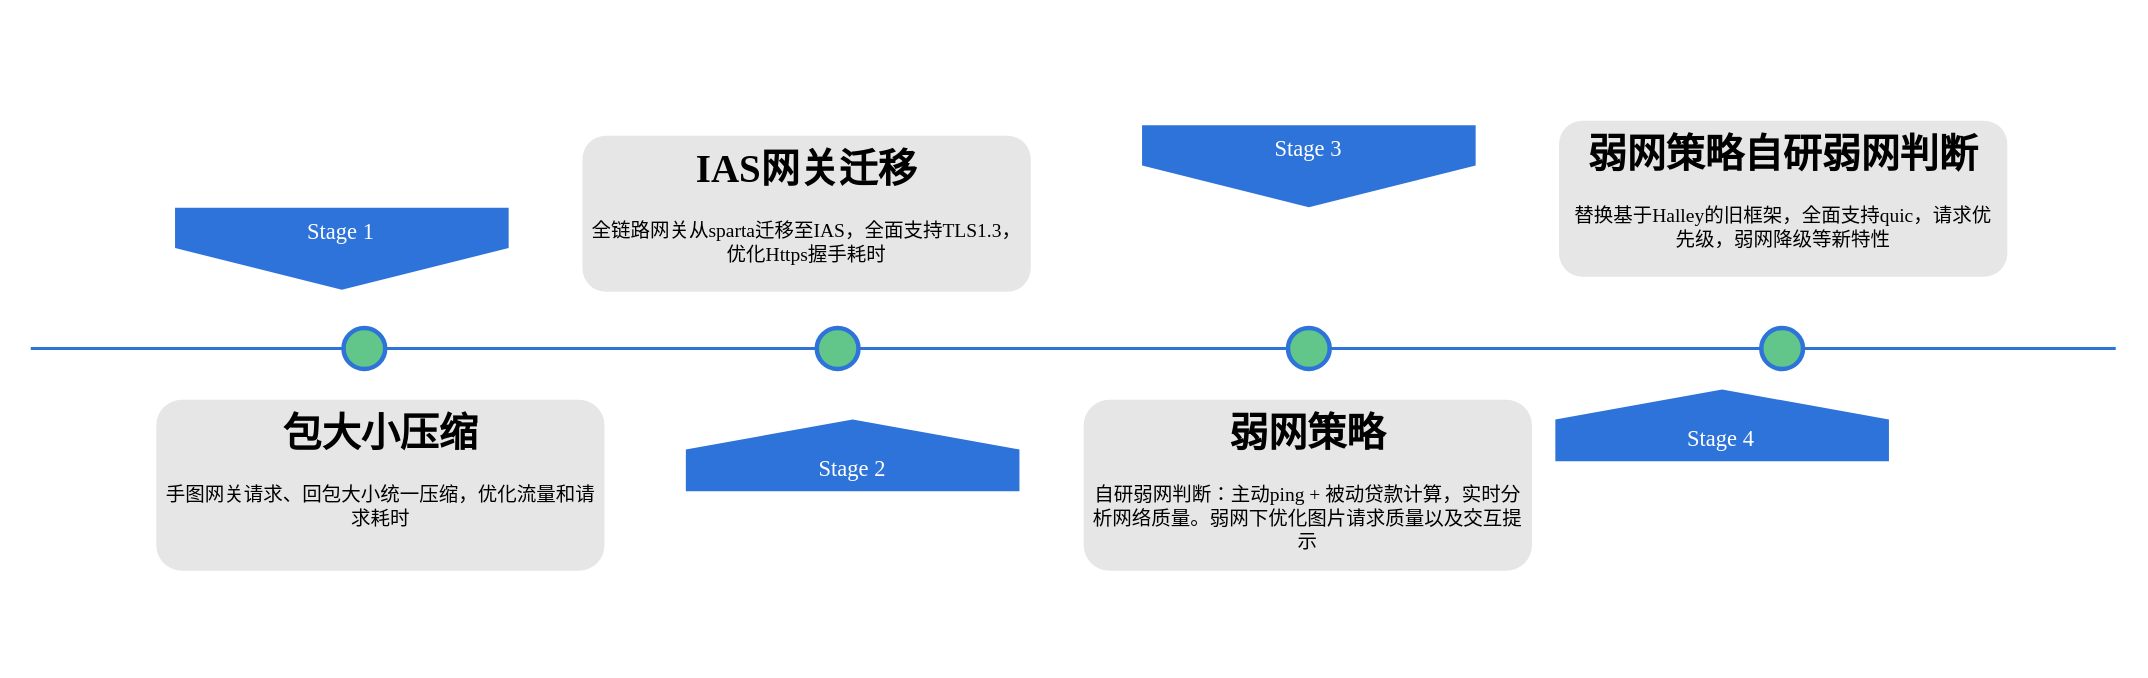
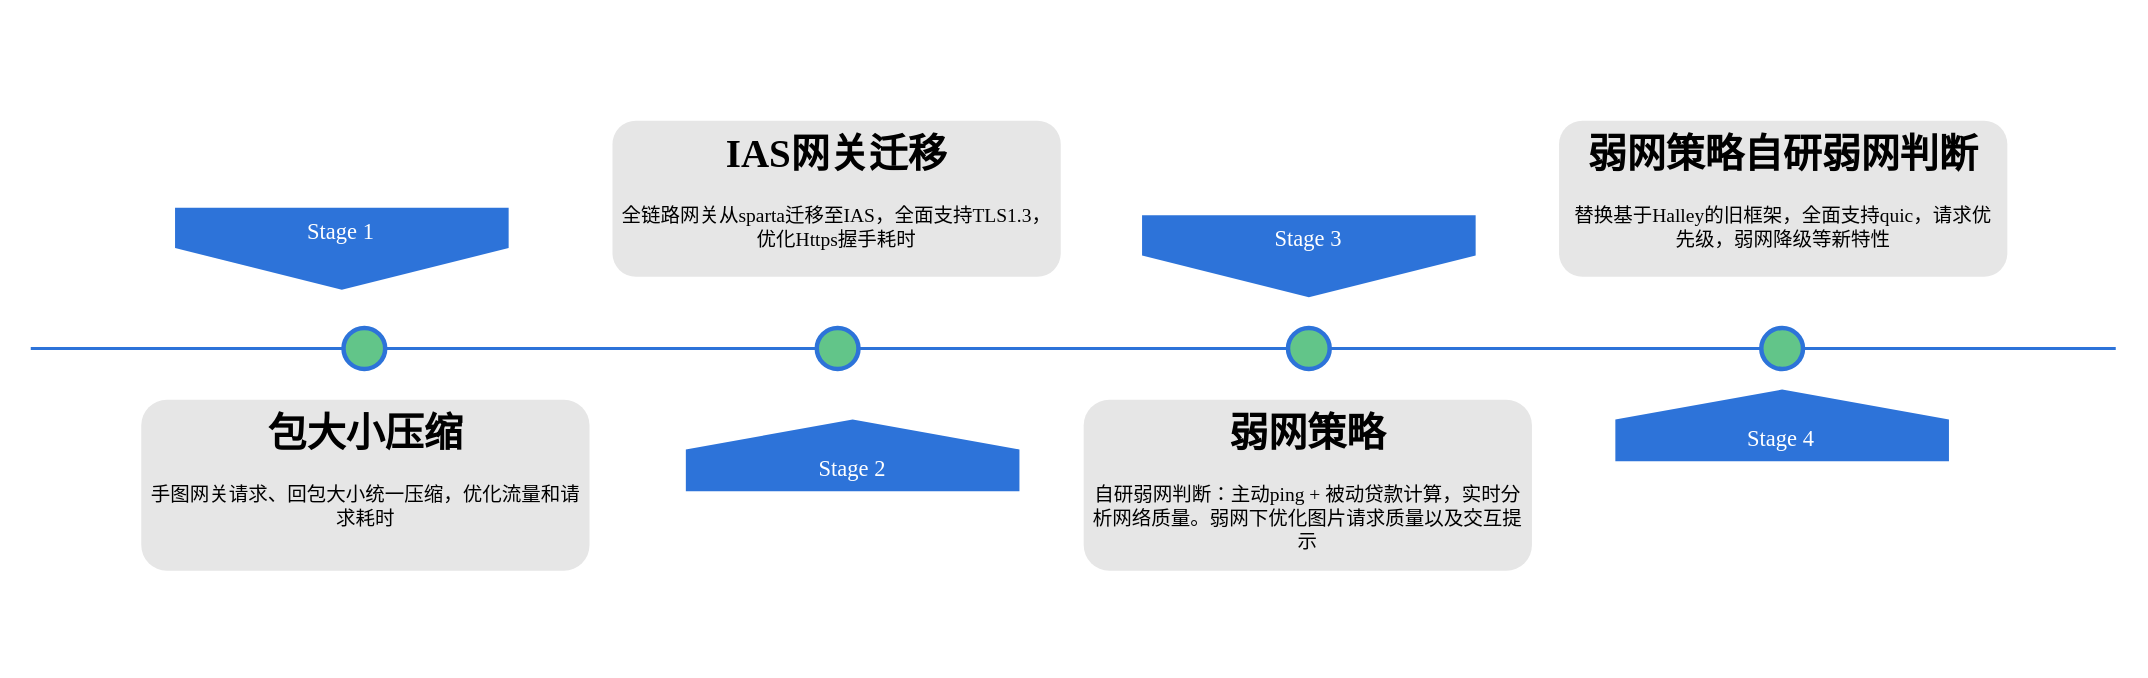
(1309, 166) -> (1309, 256)
(807, 214) -> (837, 199)
(1722, 425) -> (1782, 425)
(380, 485) -> (365, 485)
